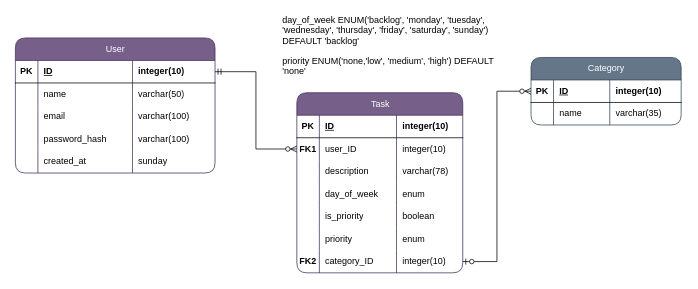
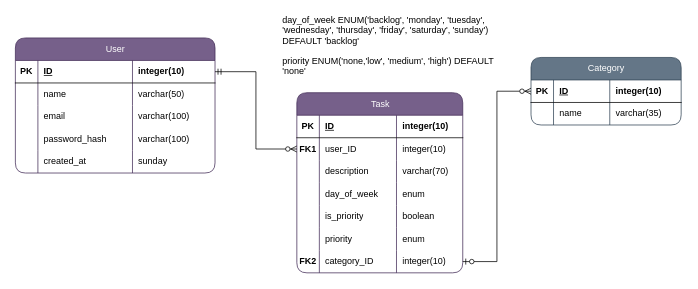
(430, 171) -> (430, 171)
